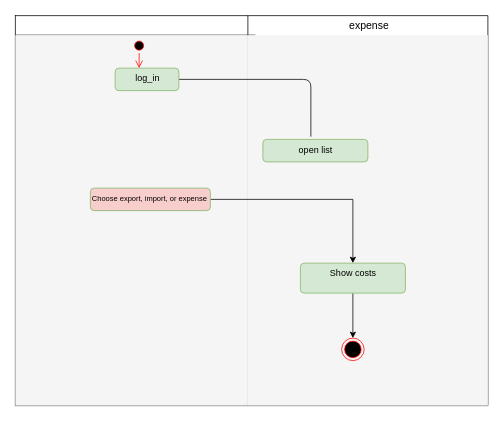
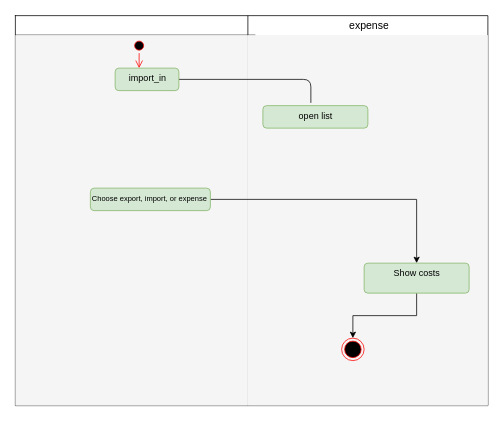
(148, 79) -> (148, 79)
(315, 150) -> (315, 117)
(150, 199) -> (150, 199)
(353, 278) -> (417, 278)
